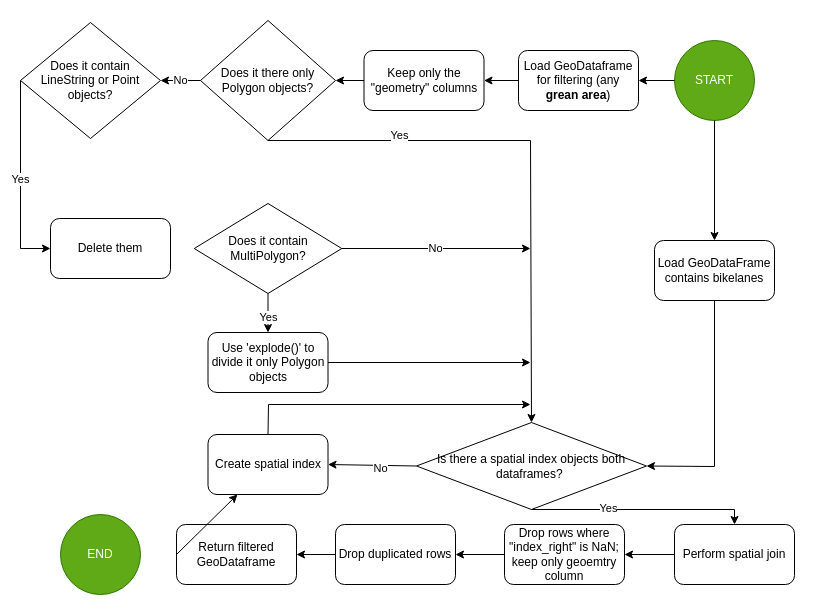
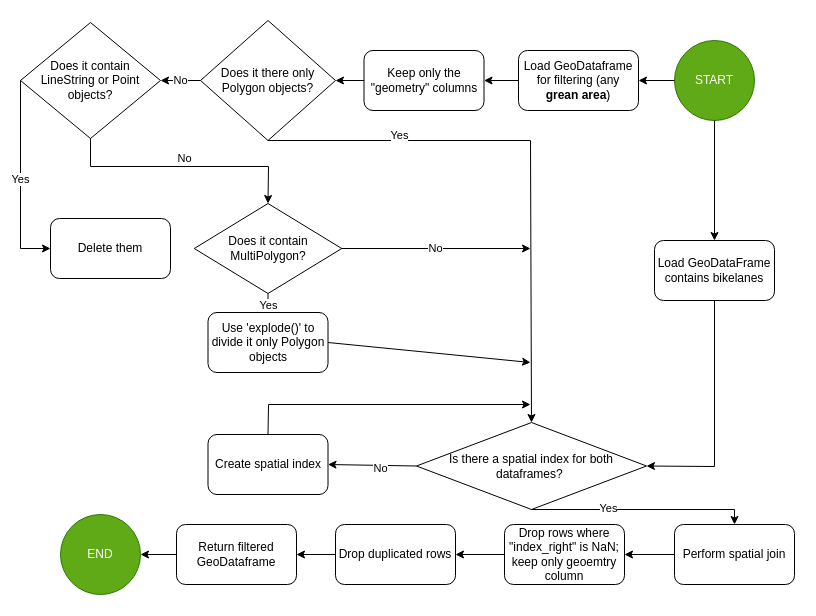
none -> (181, 167)
(268, 363) -> (268, 343)
(532, 467) -> (532, 467)
(204, 527) -> (162, 555)
